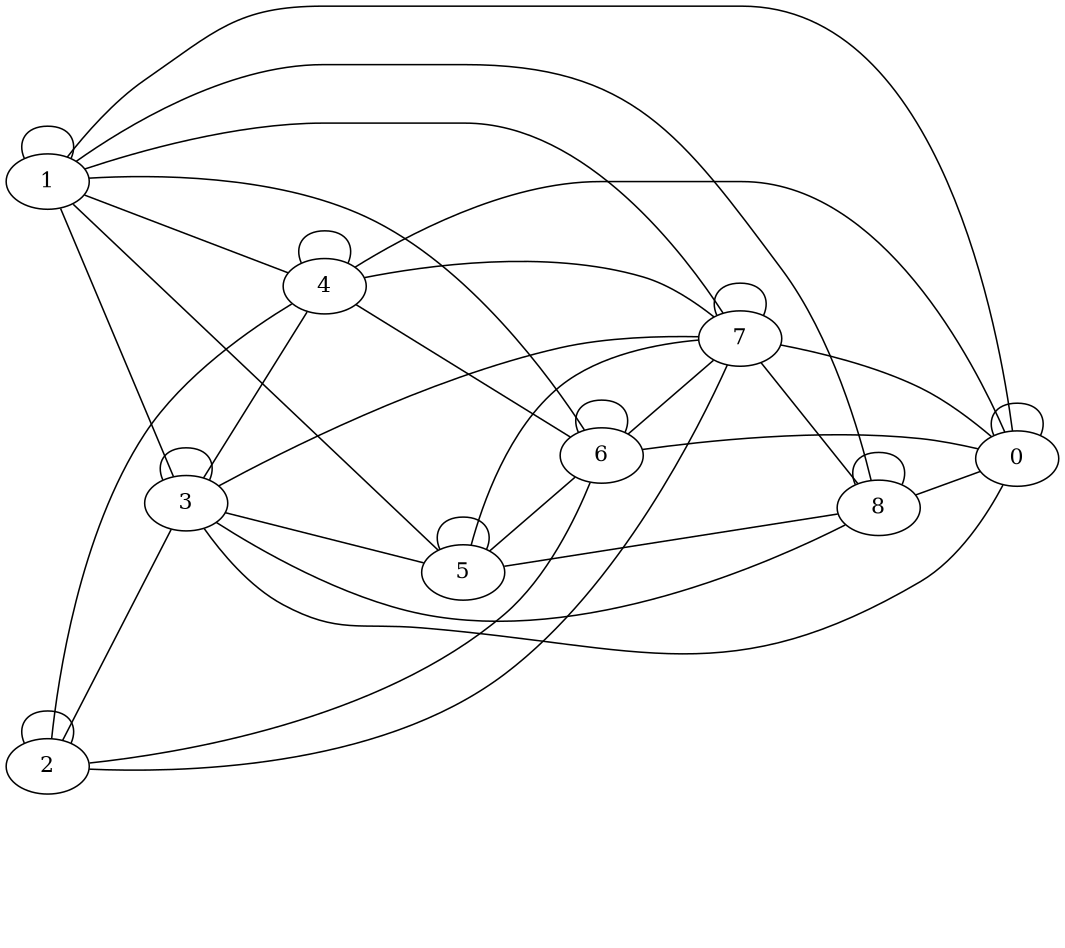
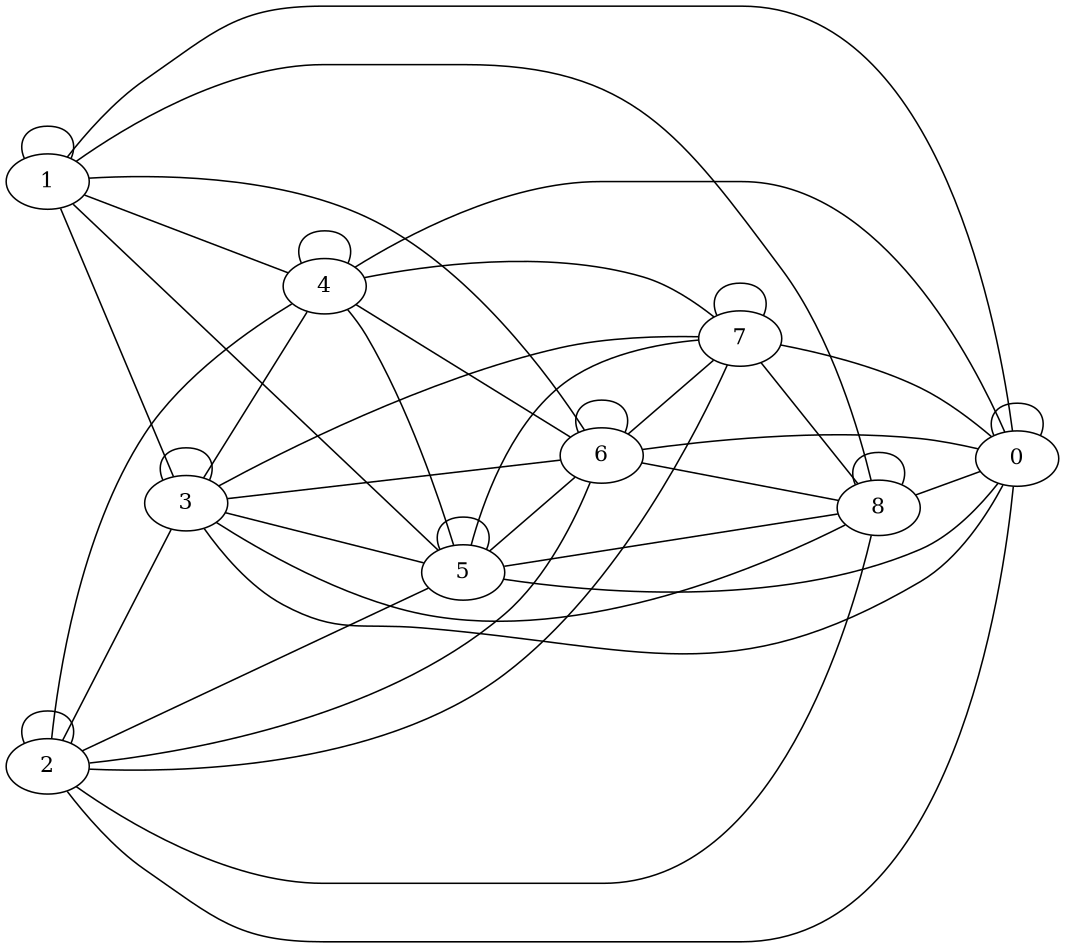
(439, 123) -> none
none -> (409, 423)
none -> (394, 479)
none -> (740, 482)
none -> (766, 587)
none -> (255, 669)
none -> (564, 883)
none -> (666, 942)
